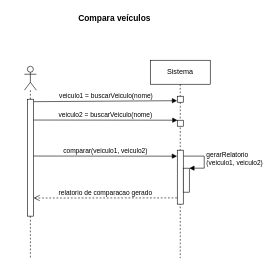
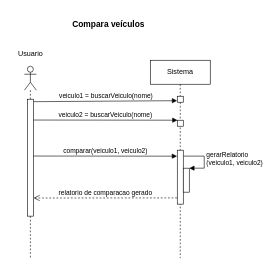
(114, 18) -> (108, 24)
none -> (30, 54)
